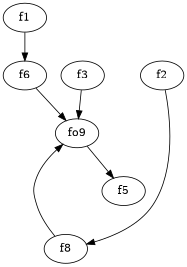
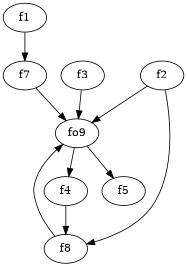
(25, 75) -> (25, 75)
none -> (123, 102)
none -> (66, 191)
